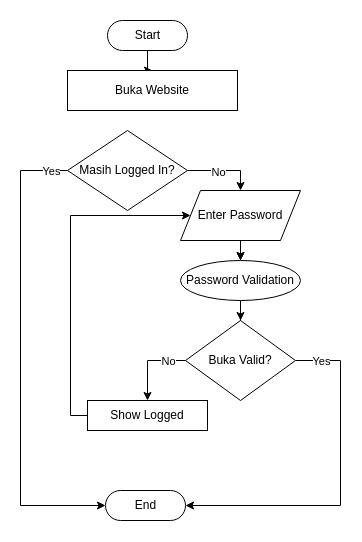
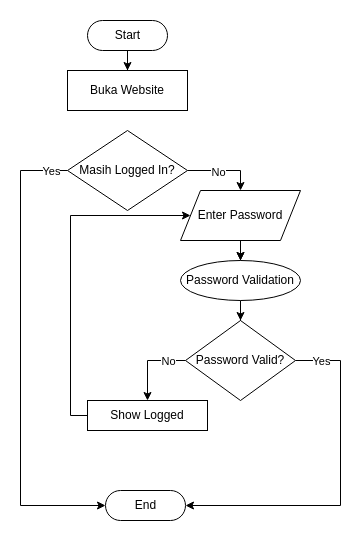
(148, 36) -> (128, 36)
(153, 91) -> (128, 91)
(241, 361) -> (241, 361)
